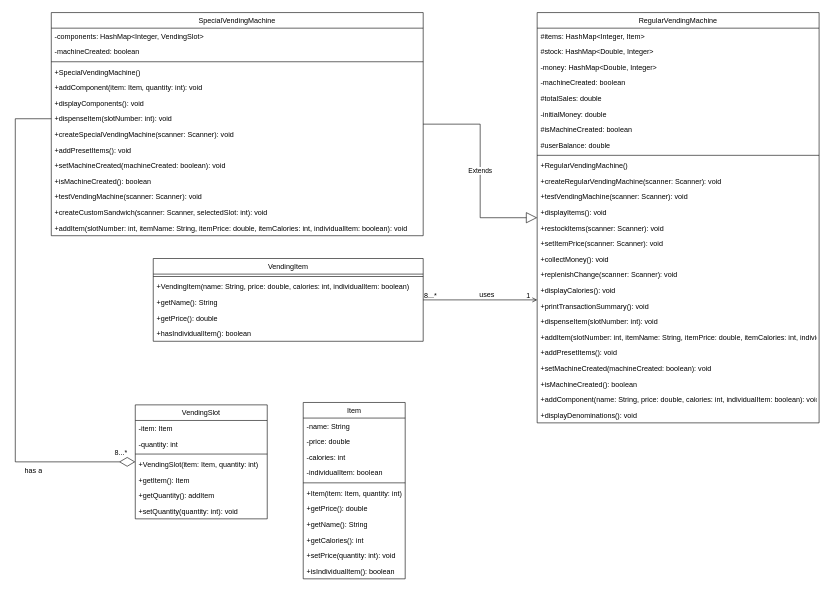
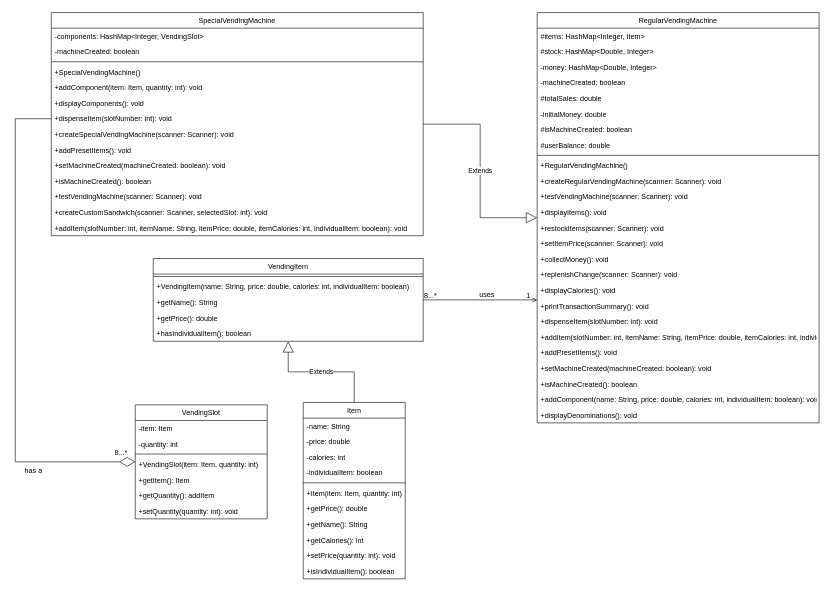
none -> (354, 386)
